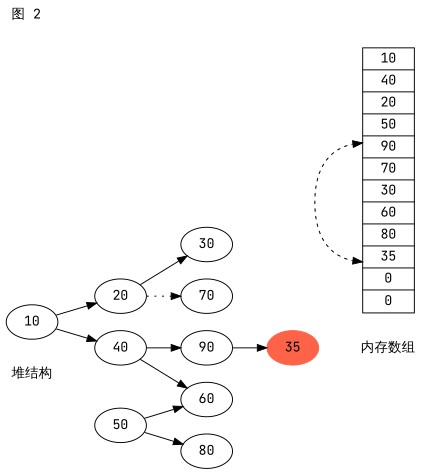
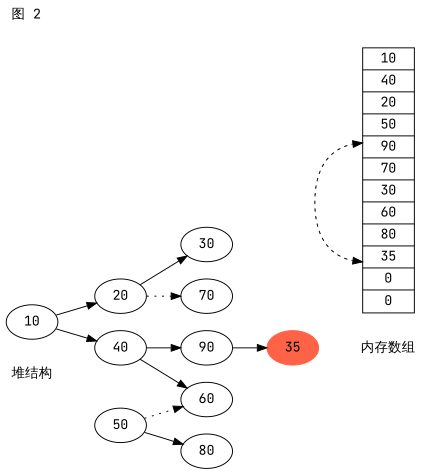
(159, 414) -> (159, 414)
